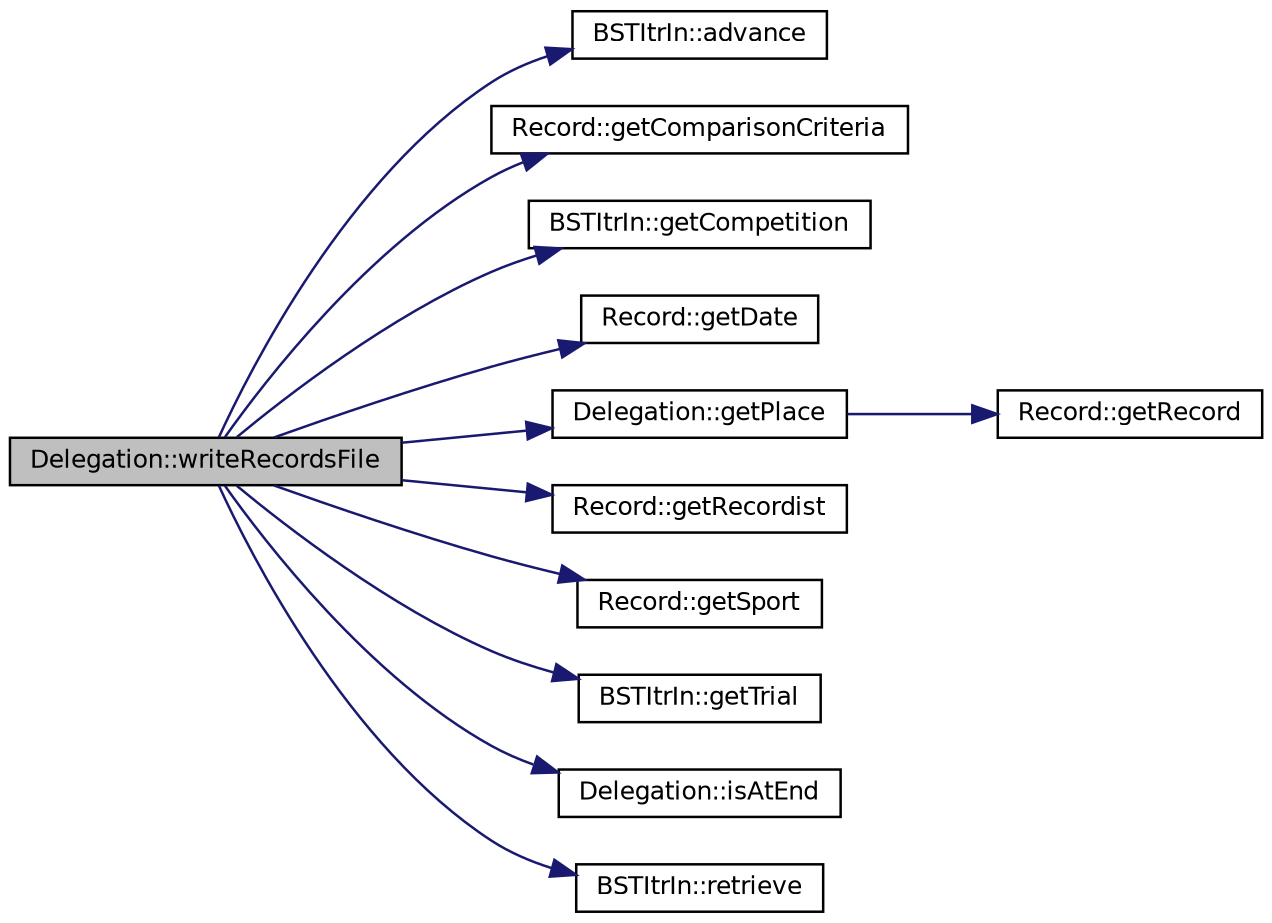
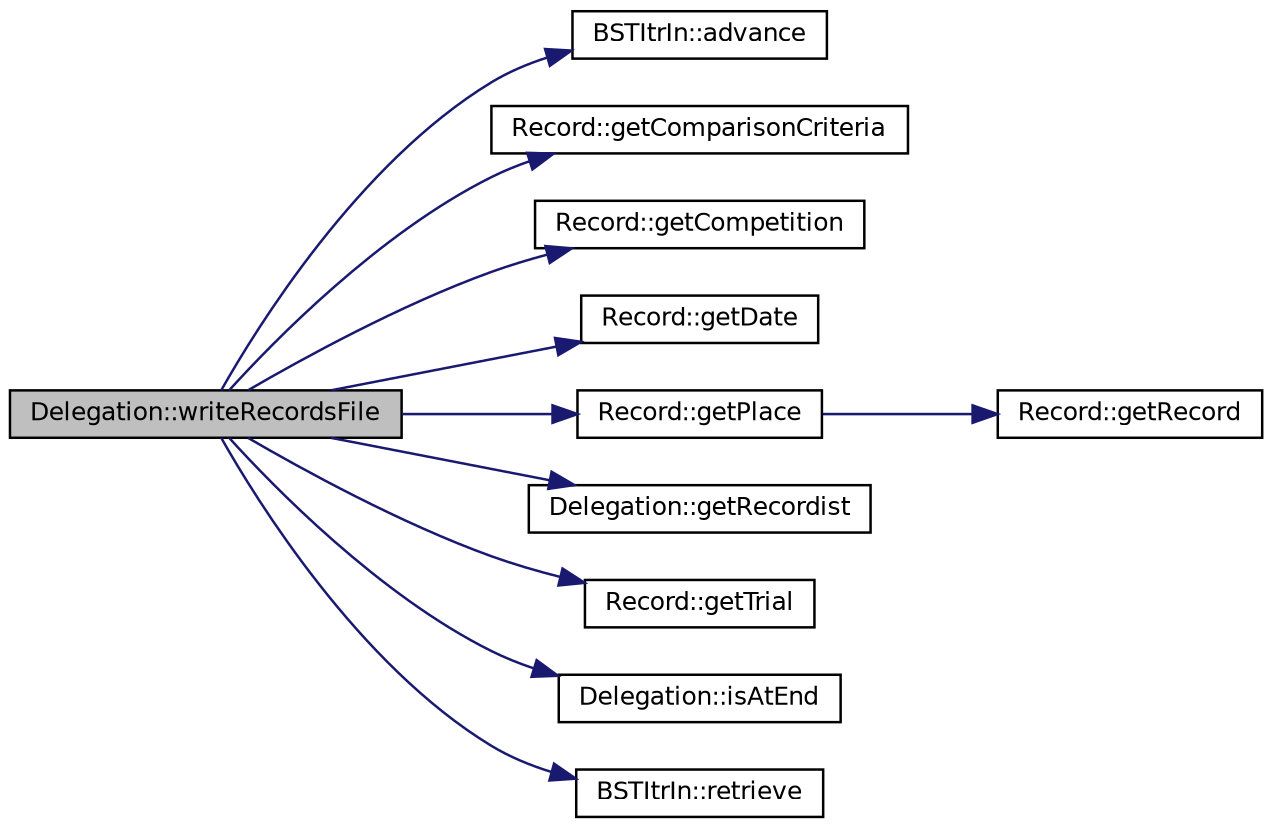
(700, 224) -> (700, 224)
(700, 414) -> (700, 414)
(700, 509) -> (700, 509)
(700, 604) -> none
(700, 698) -> (700, 604)
